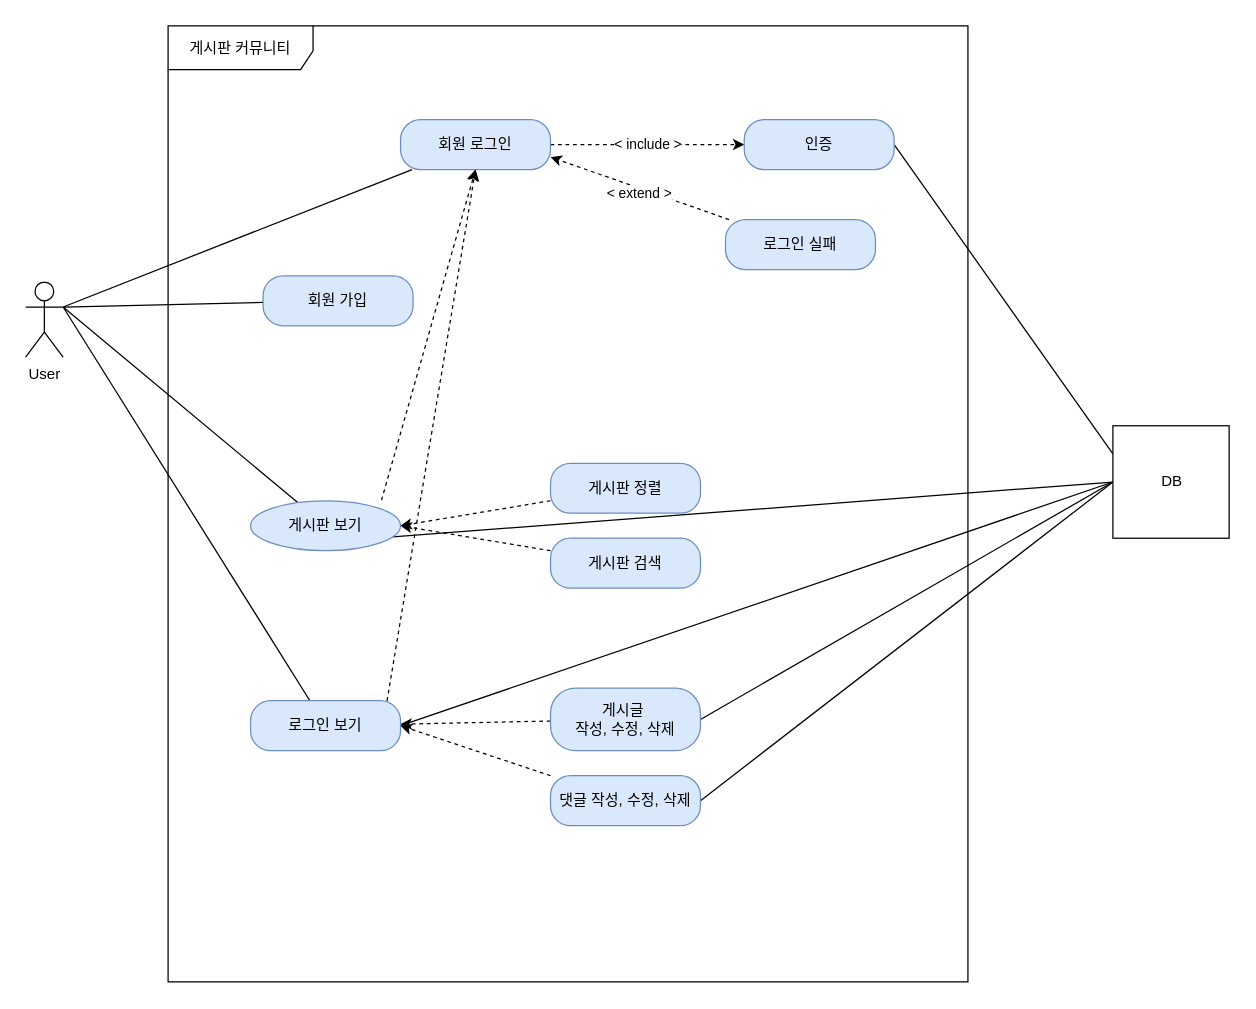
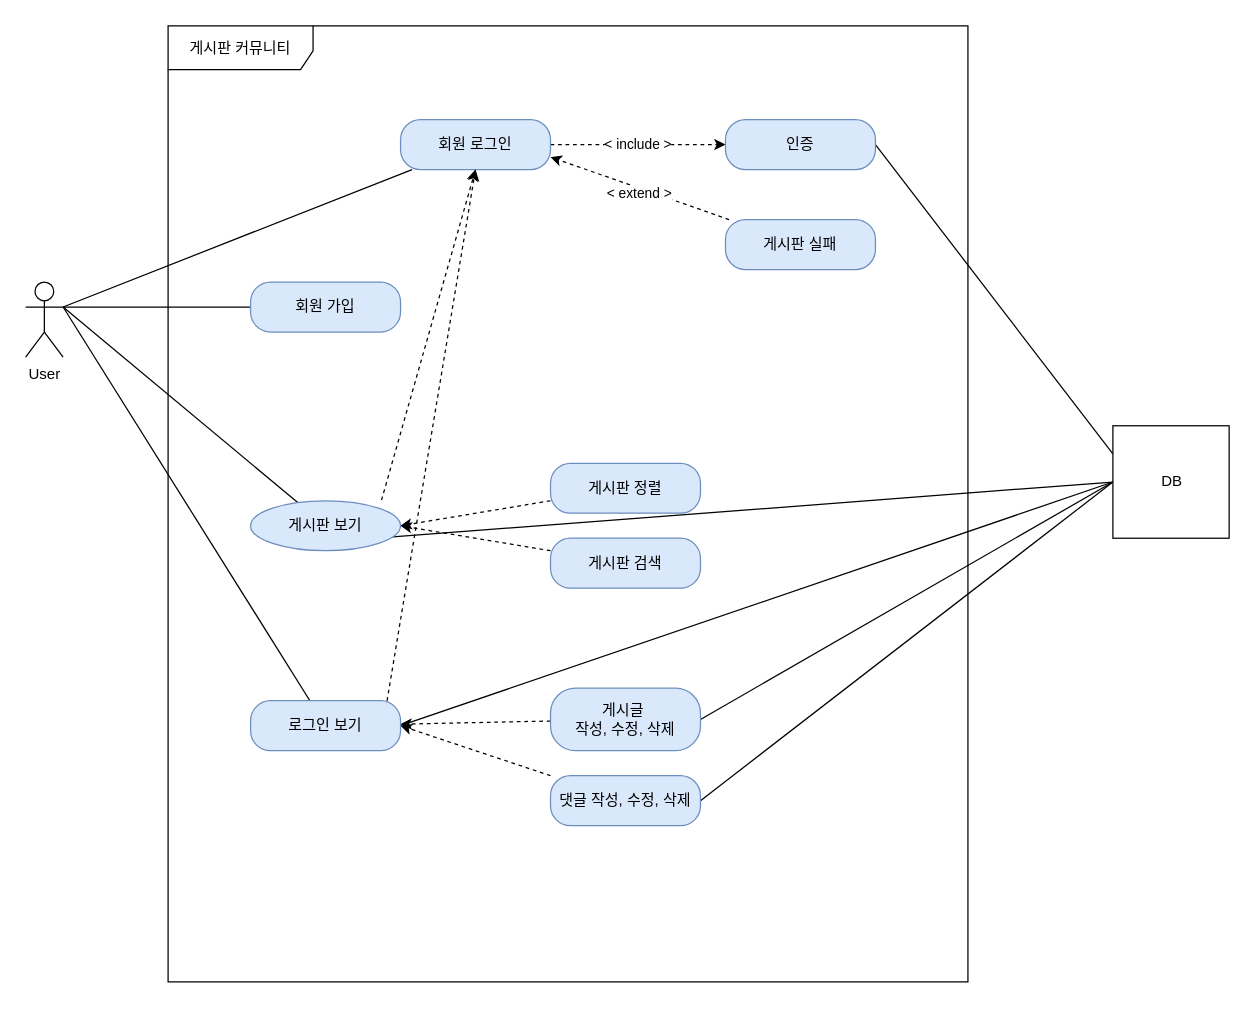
(819, 144) -> (801, 144)
(801, 244) -> (801, 244)
(338, 301) -> (326, 307)
